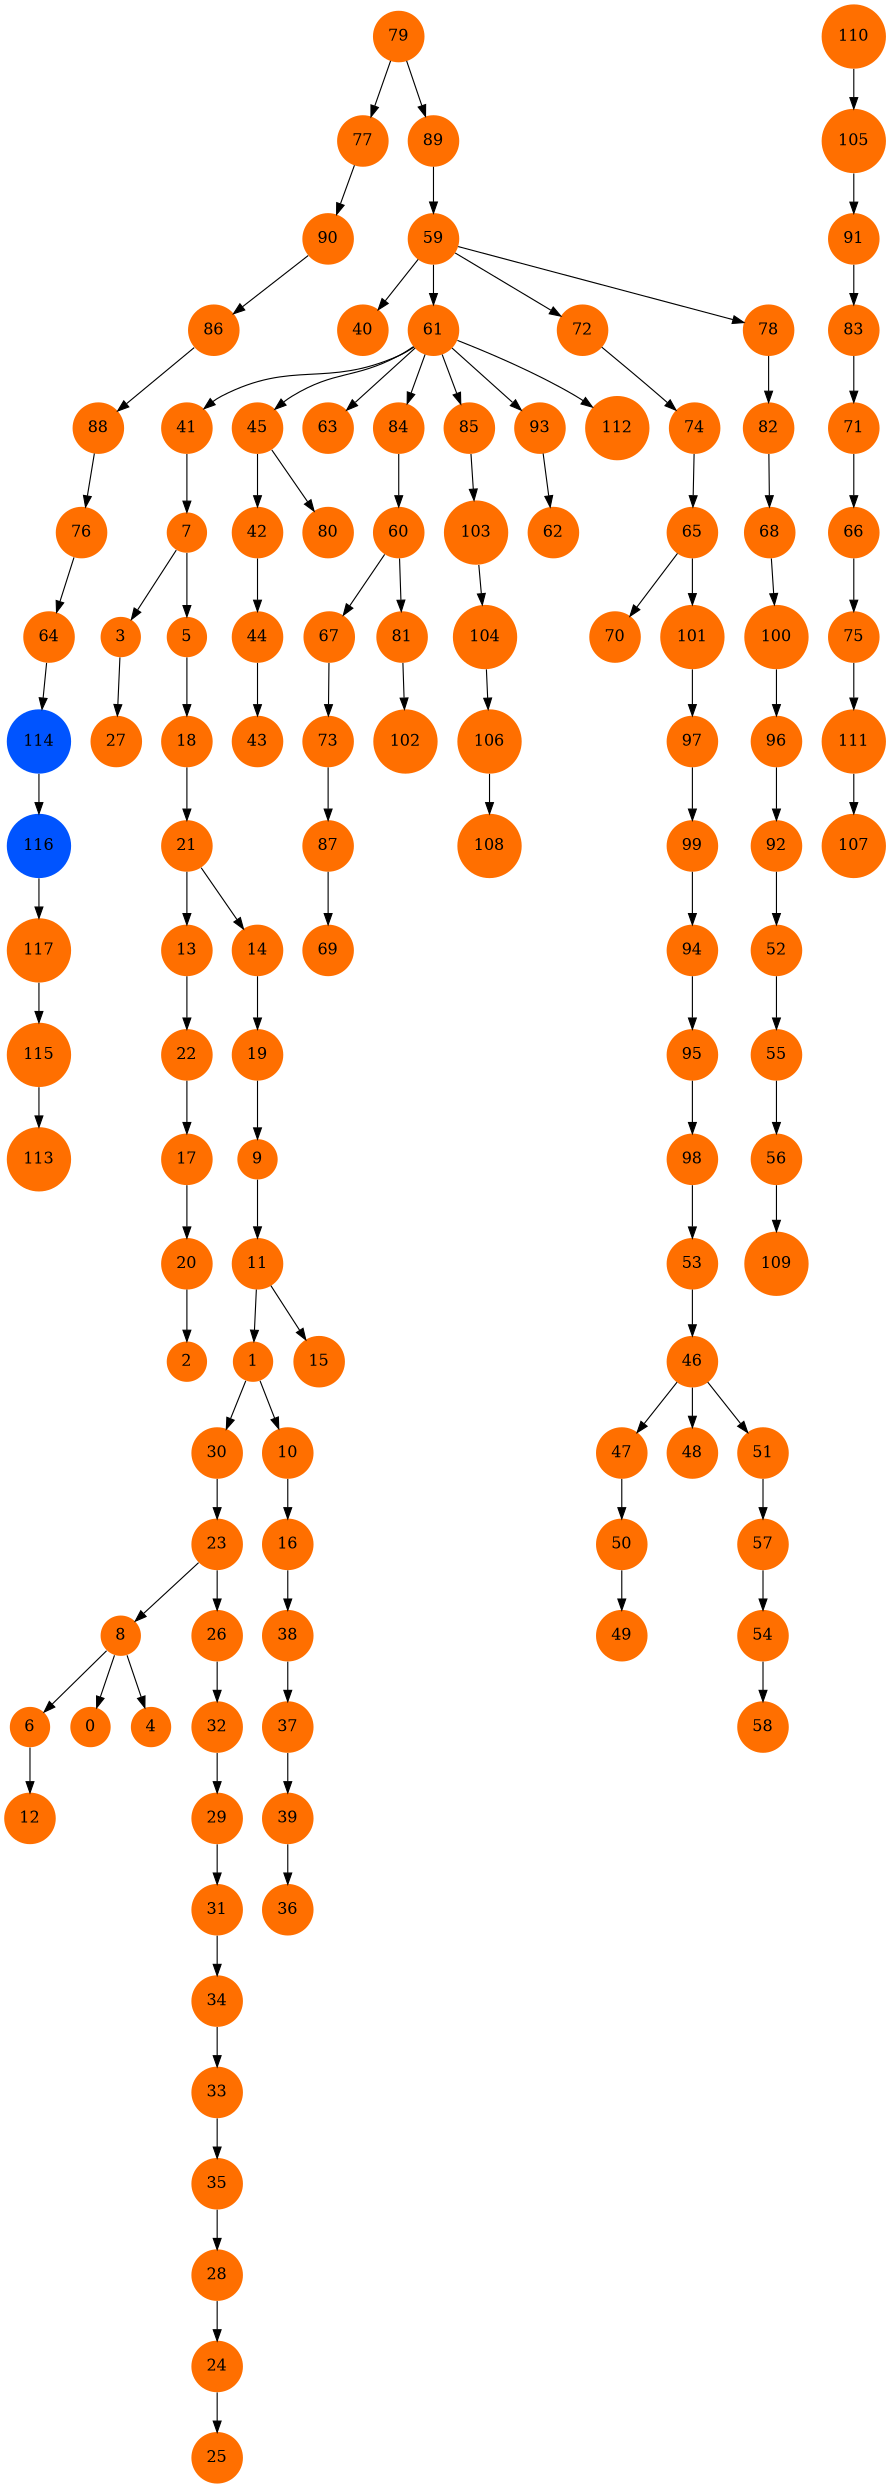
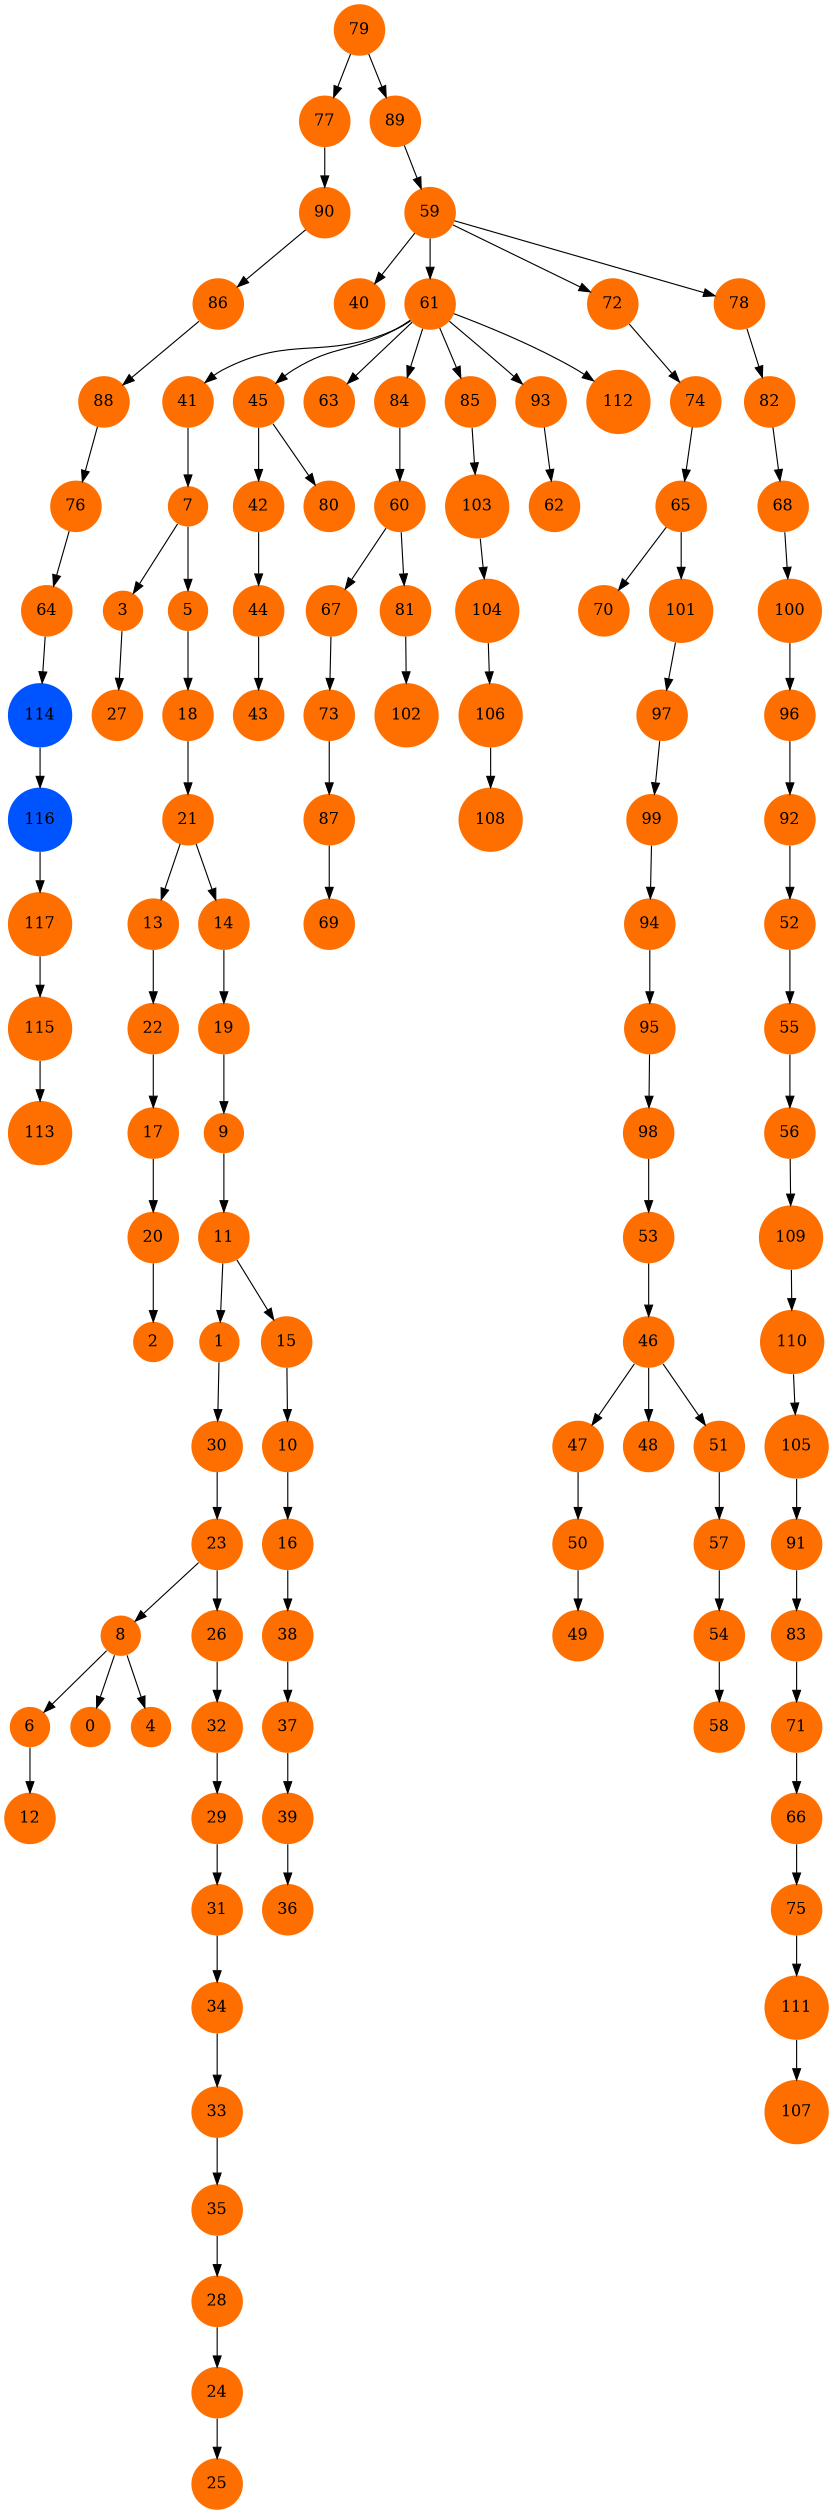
none -> (792, 1284)
(267, 1399) -> (287, 1389)
